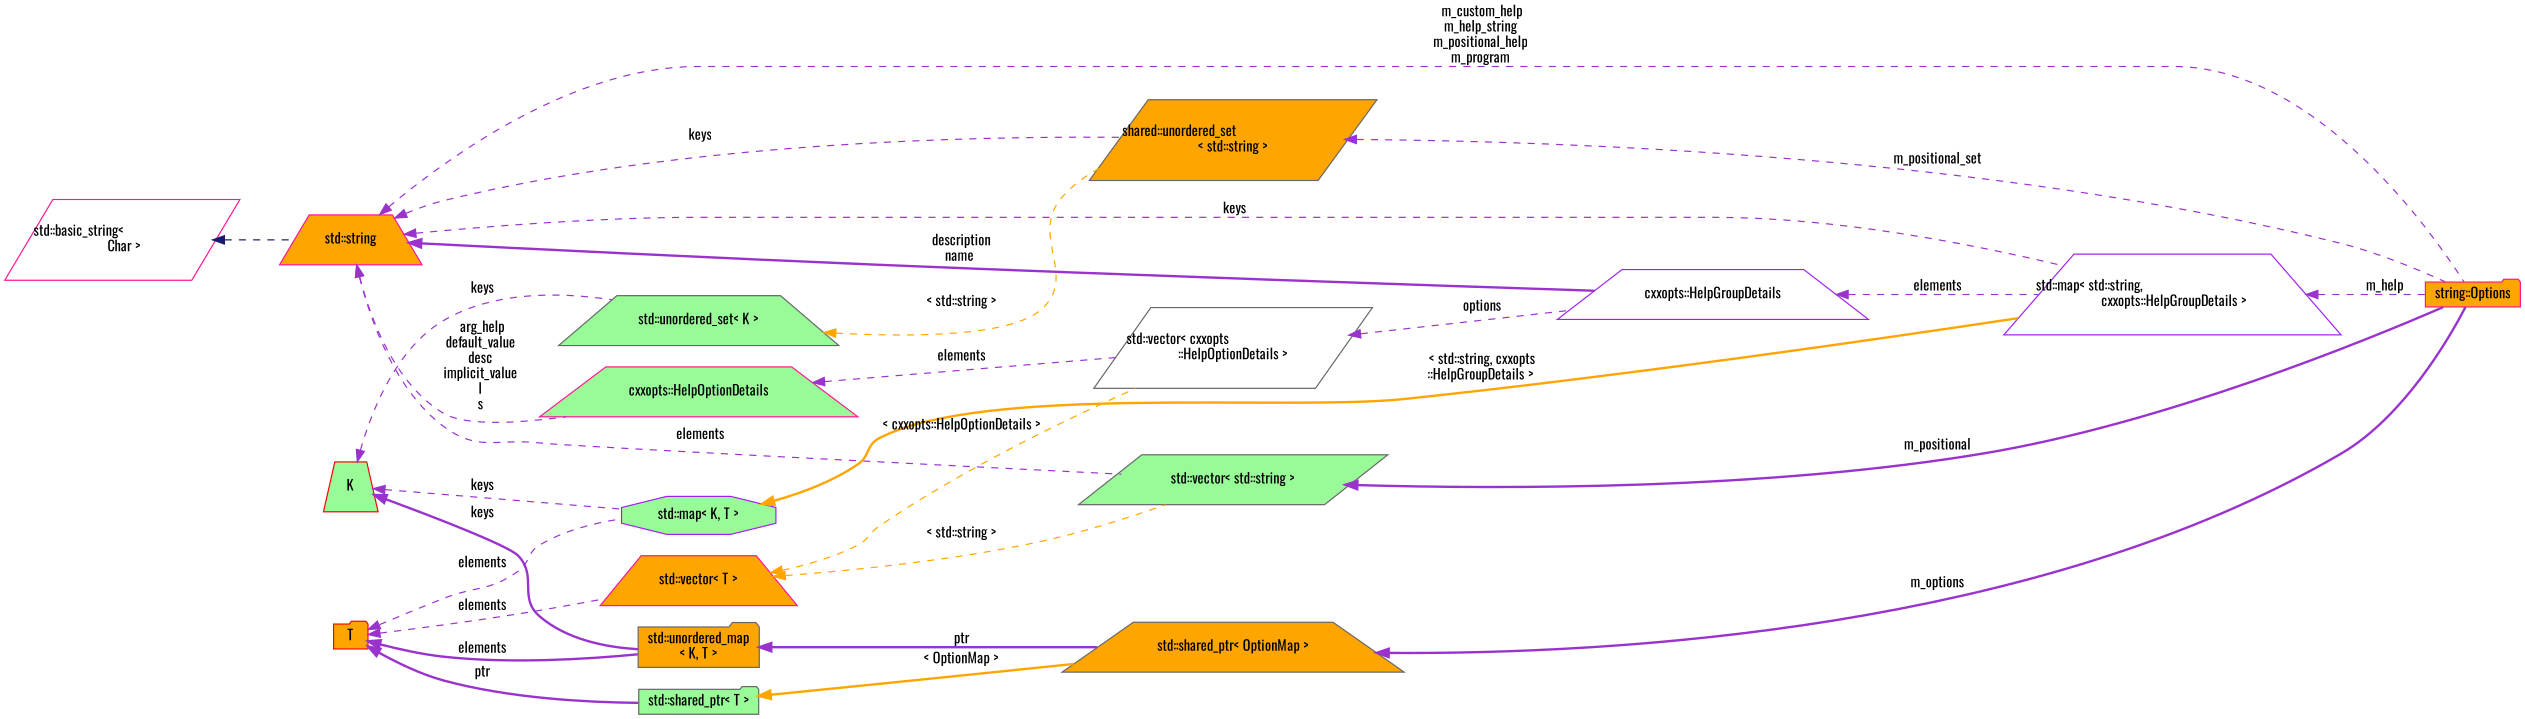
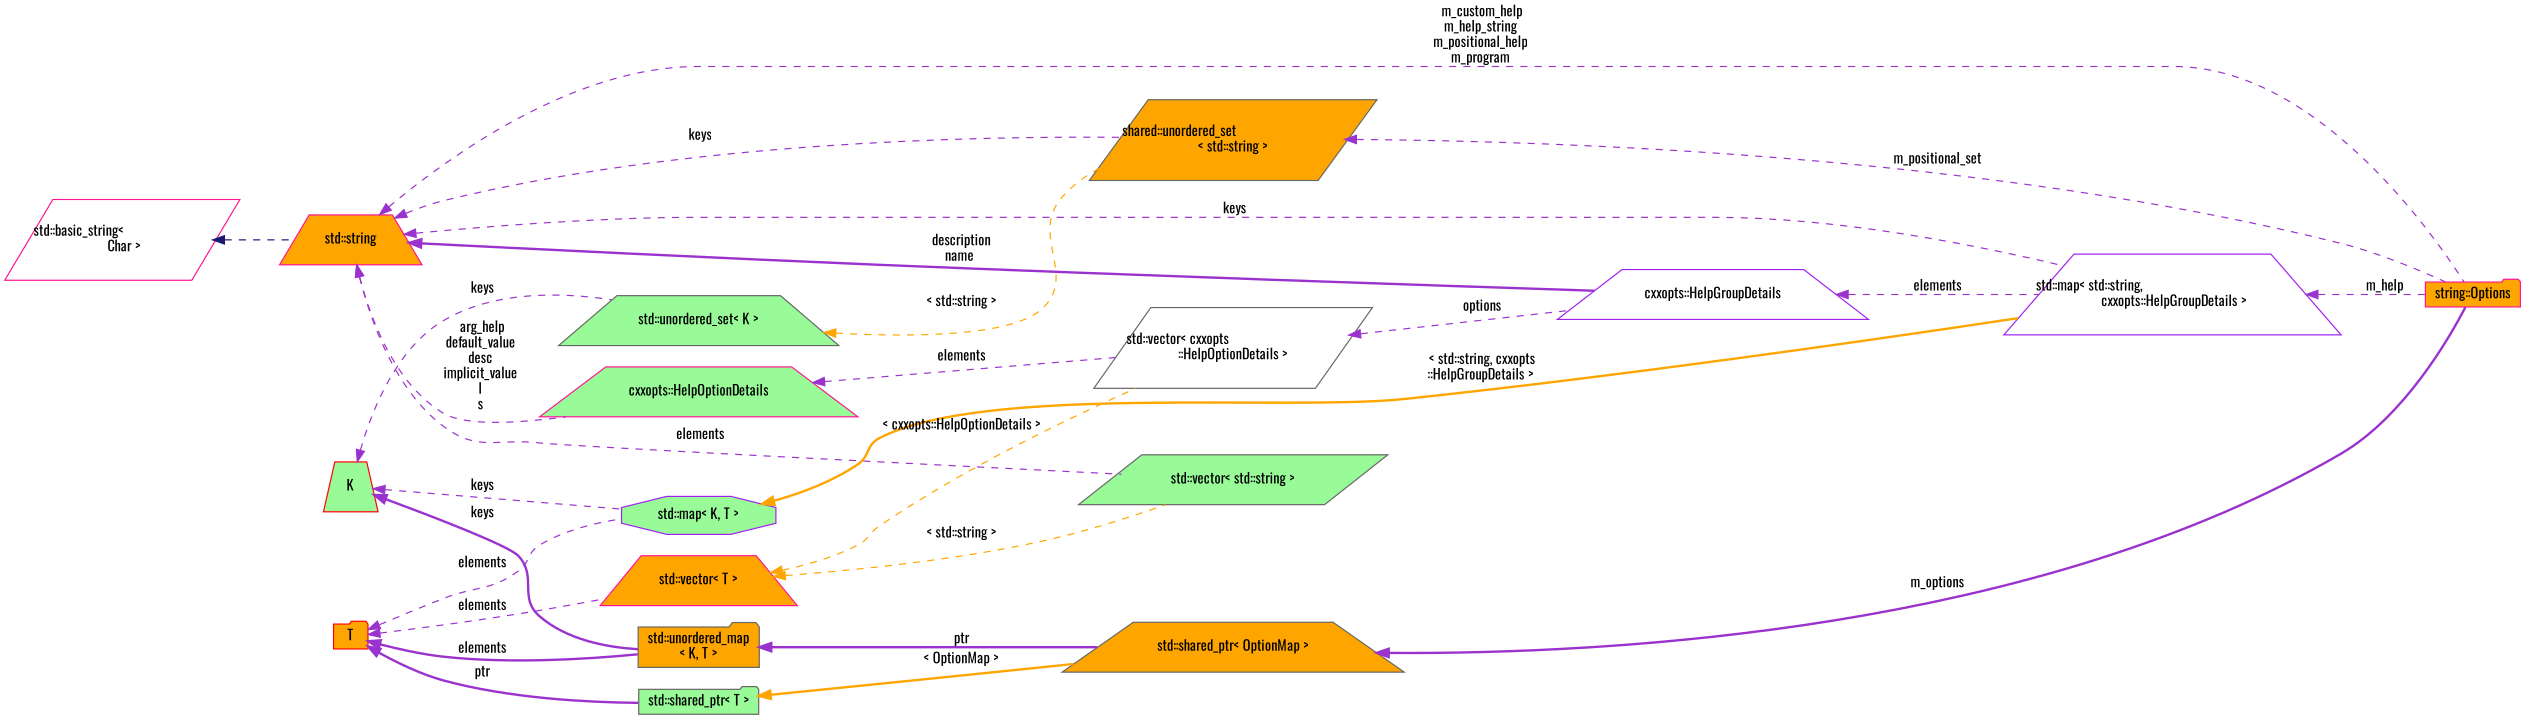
(1912, 464) -> none
